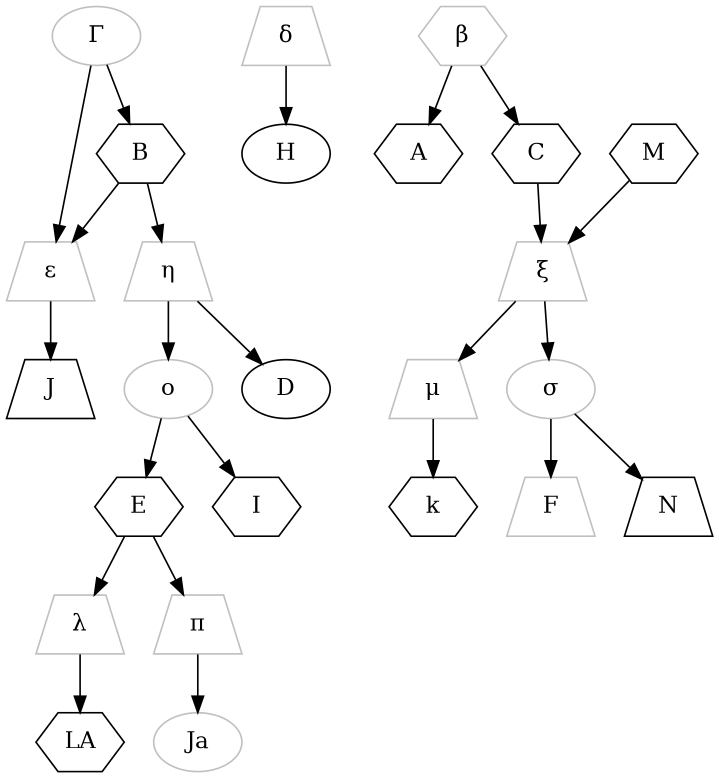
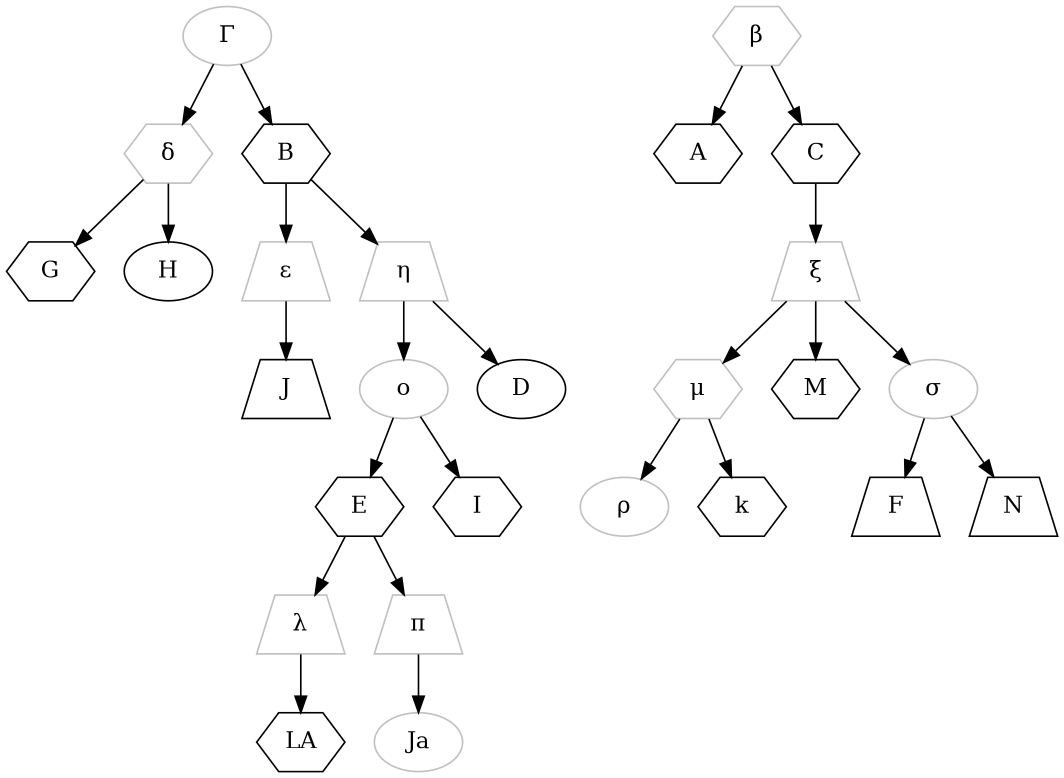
(286, 36) -> (168, 154)
(75, 146) -> (202, 87)
(605, 206) -> (816, 322)
none -> (51, 271)
(433, 389) -> (698, 389)
(551, 507) -> (896, 507)
none -> (624, 507)
